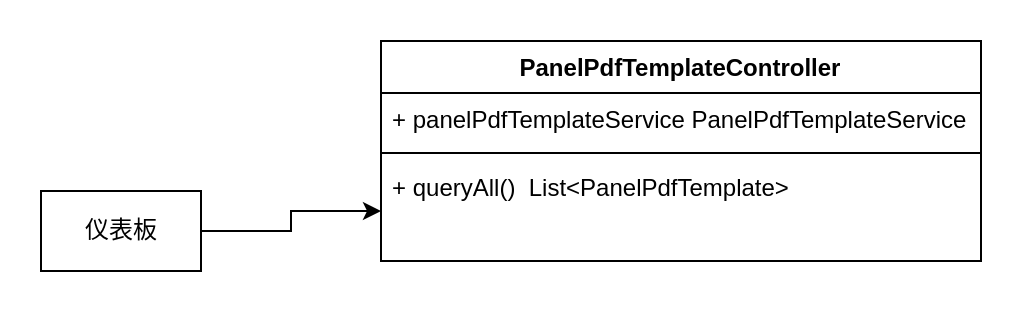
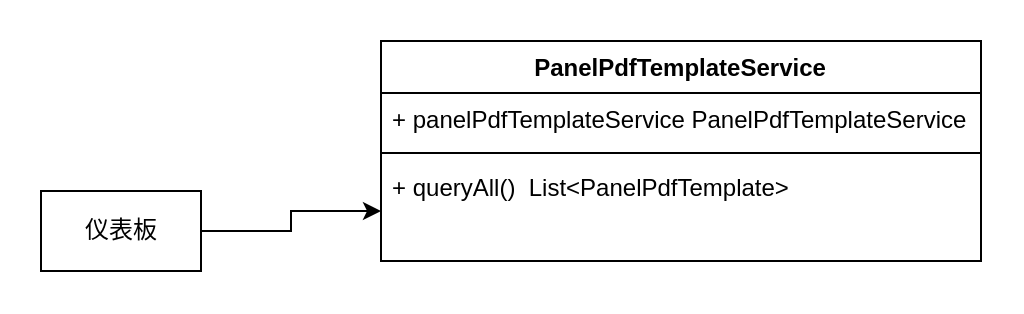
(680, 68) -> (680, 68)
